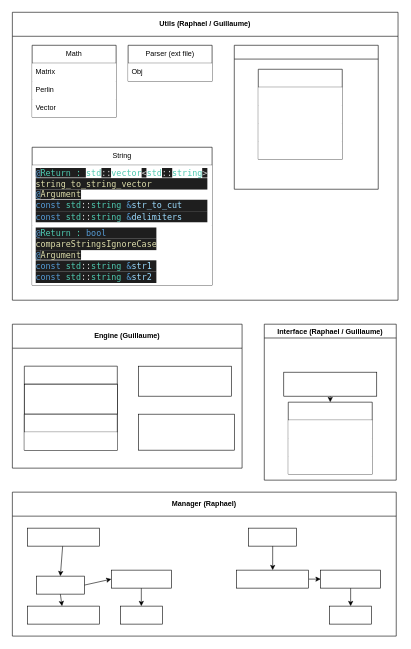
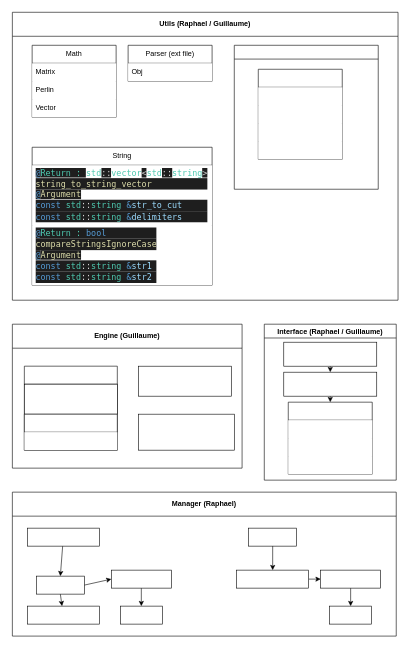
none -> (330, 354)
none -> (330, 367)
